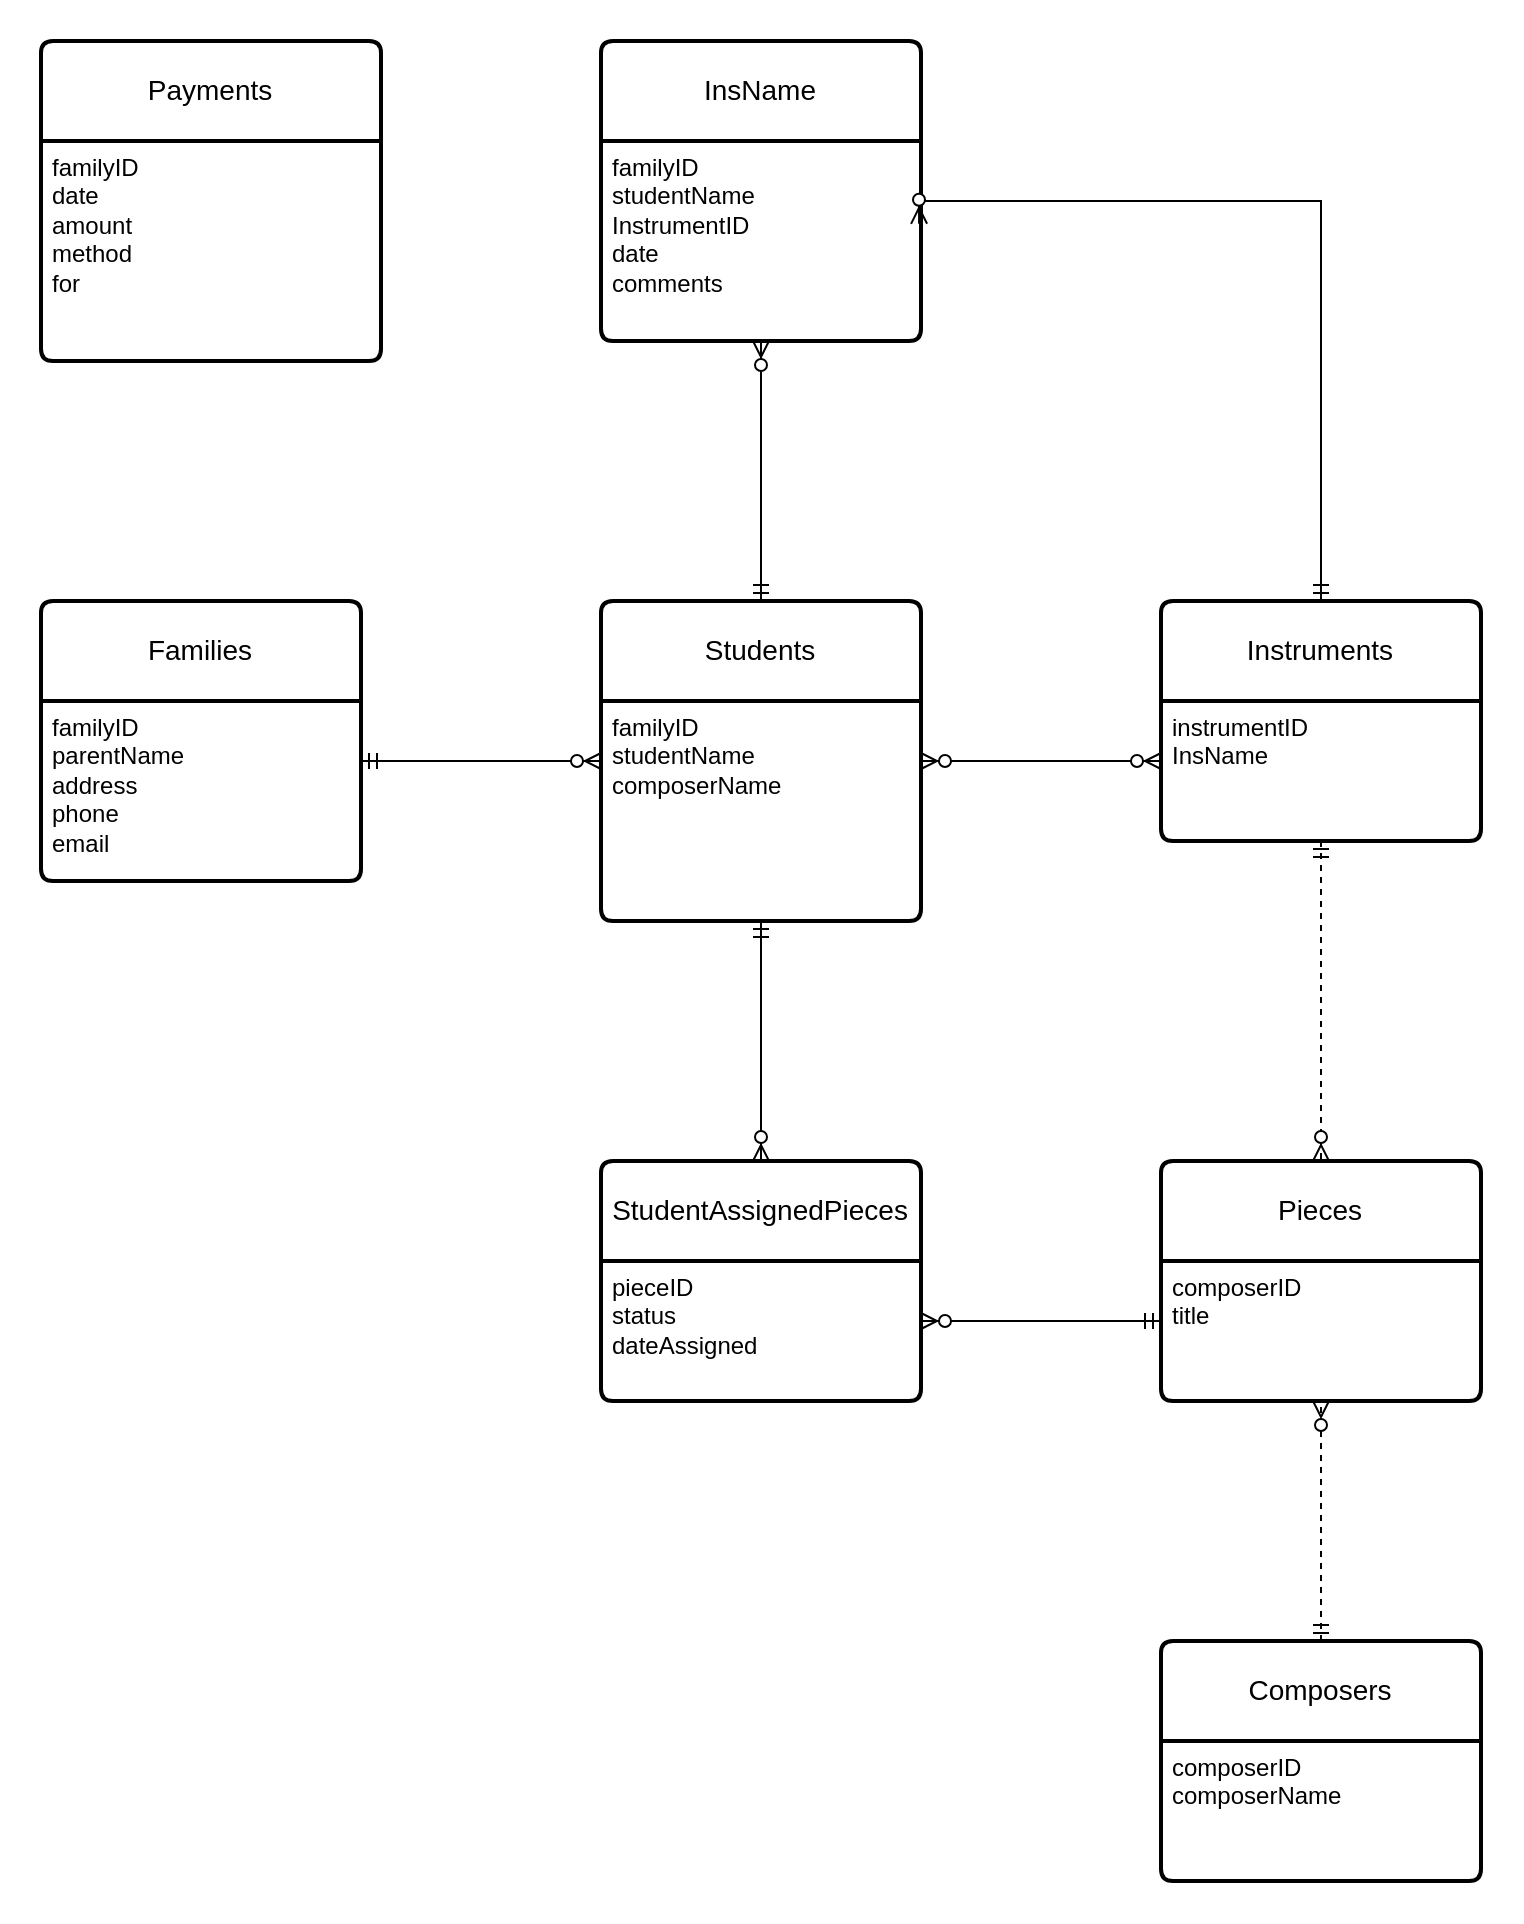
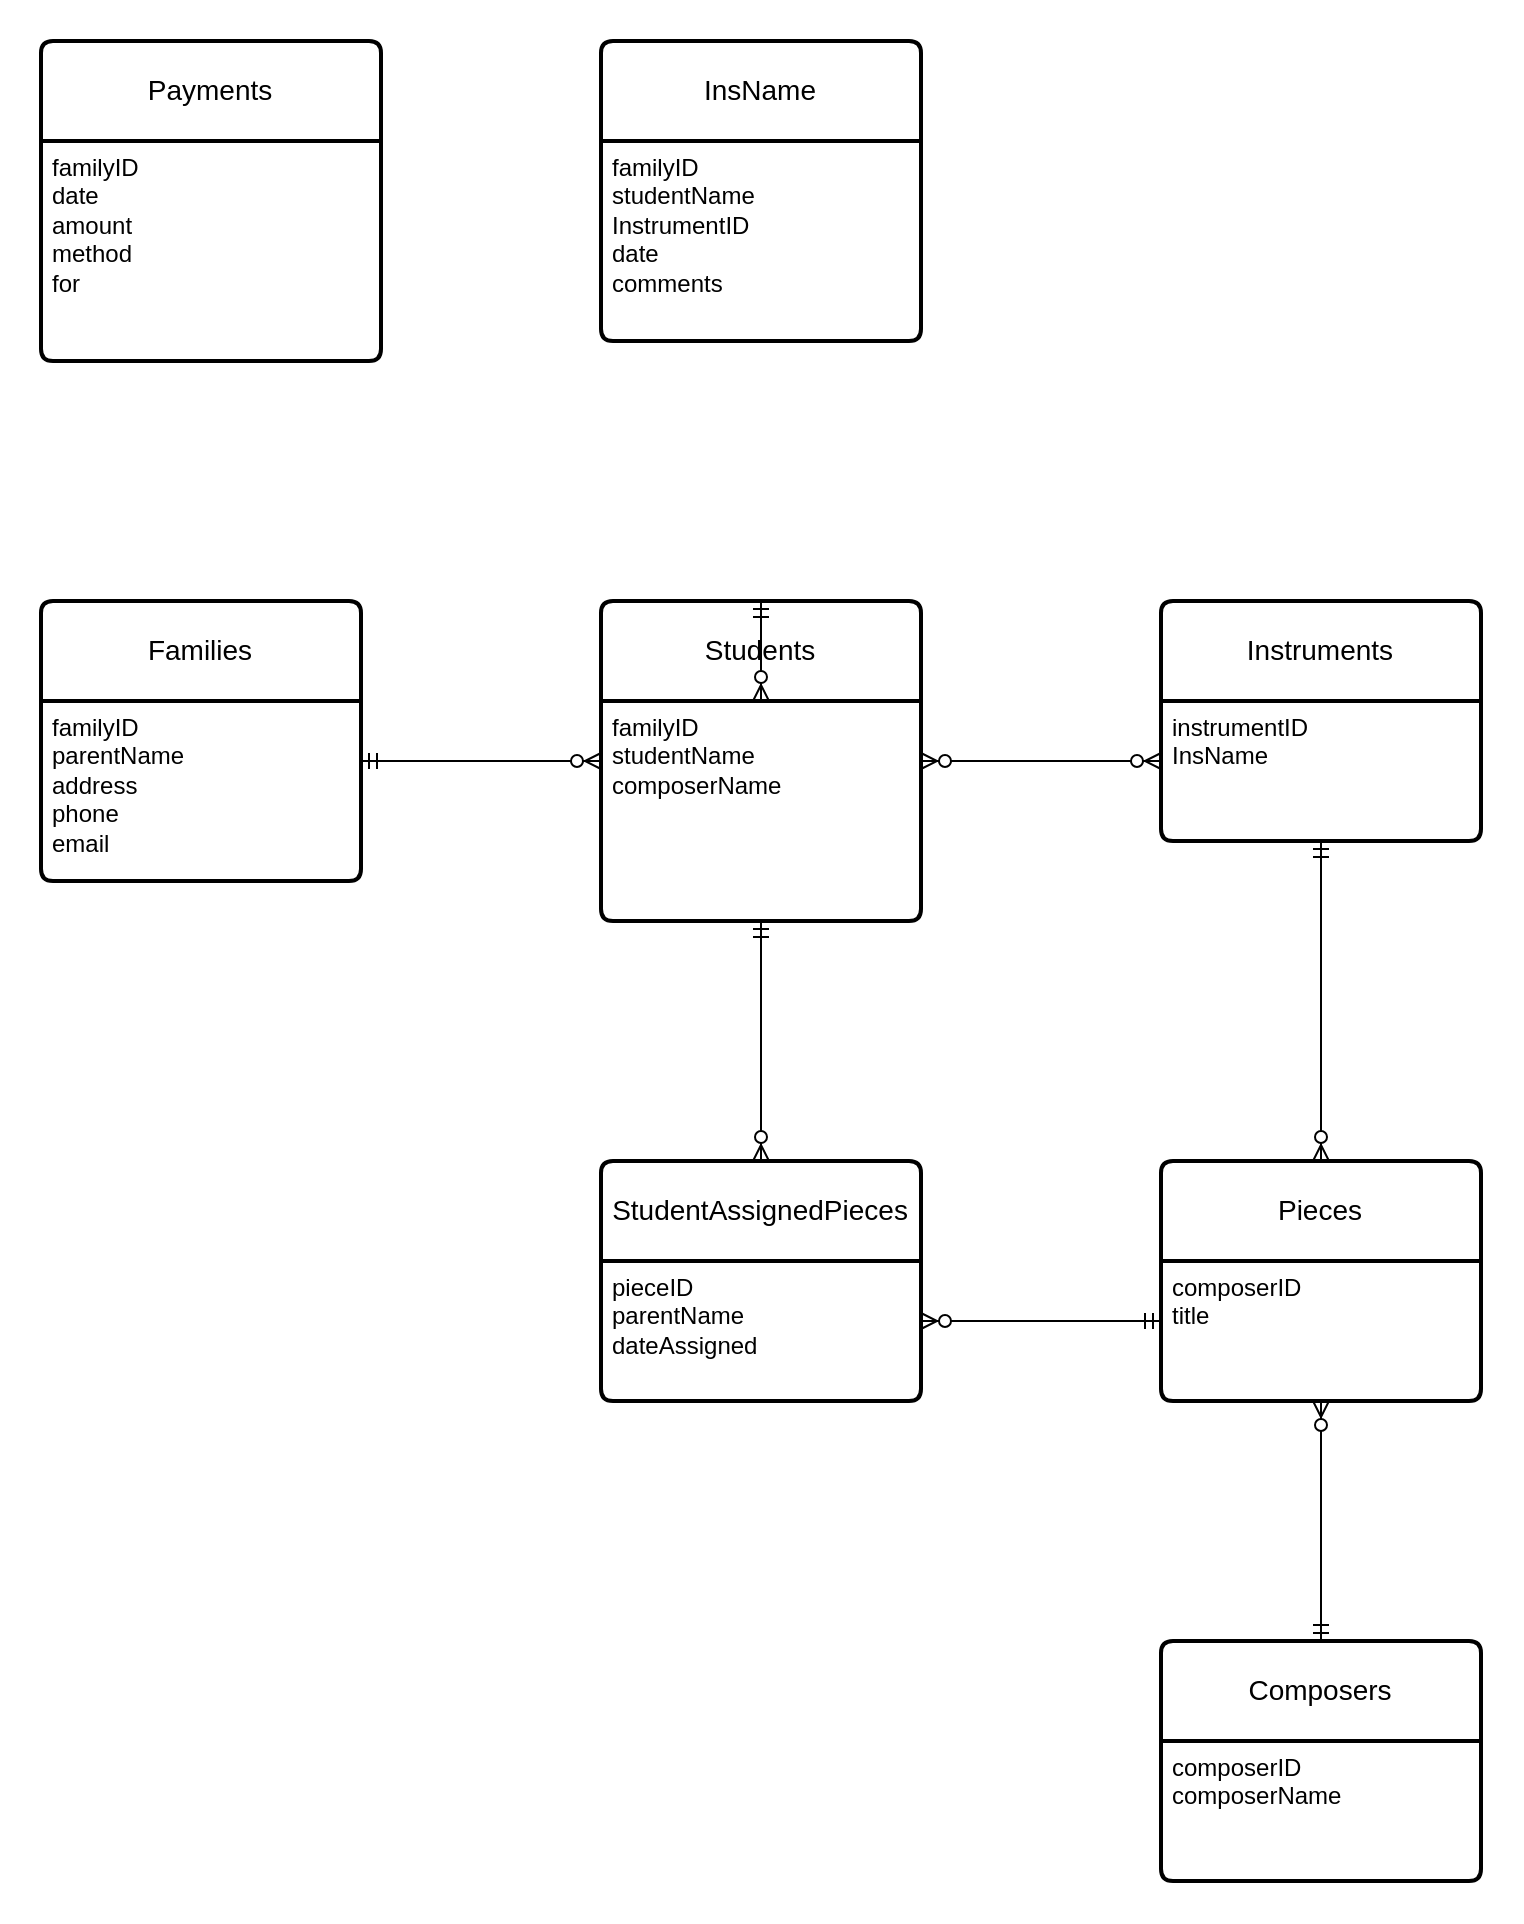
(1321, 202) -> none
(761, 473) -> (761, 650)
(1321, 986) -> (1321, 986)
(691, 1318) -> (691, 1318)
(1321, 1536) -> (1321, 1536)
